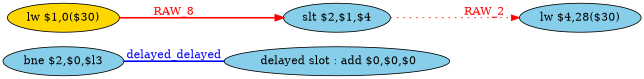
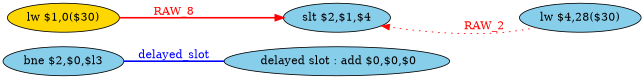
(451, 18) -> (463, 34)
(174, 55) -> (174, 55)
